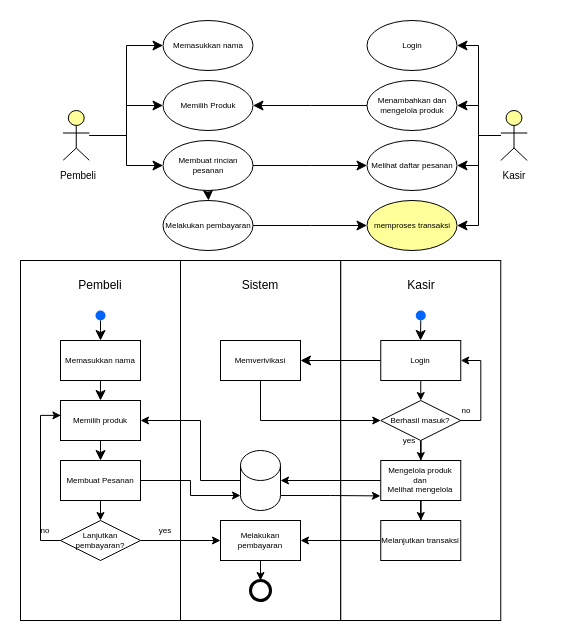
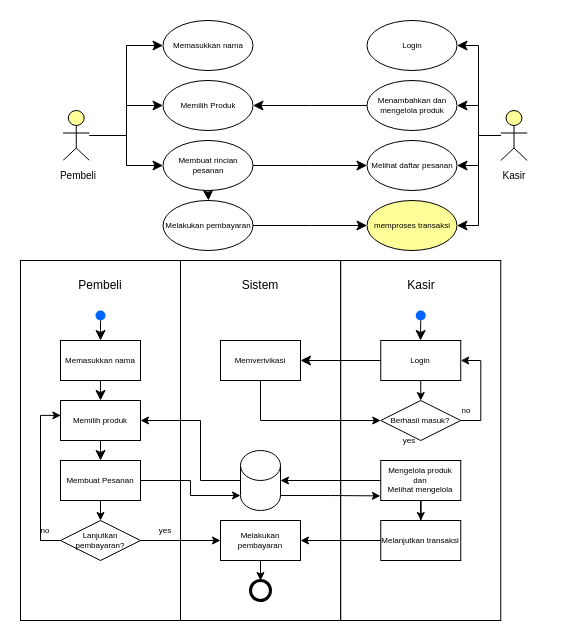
(421, 455) -> none
